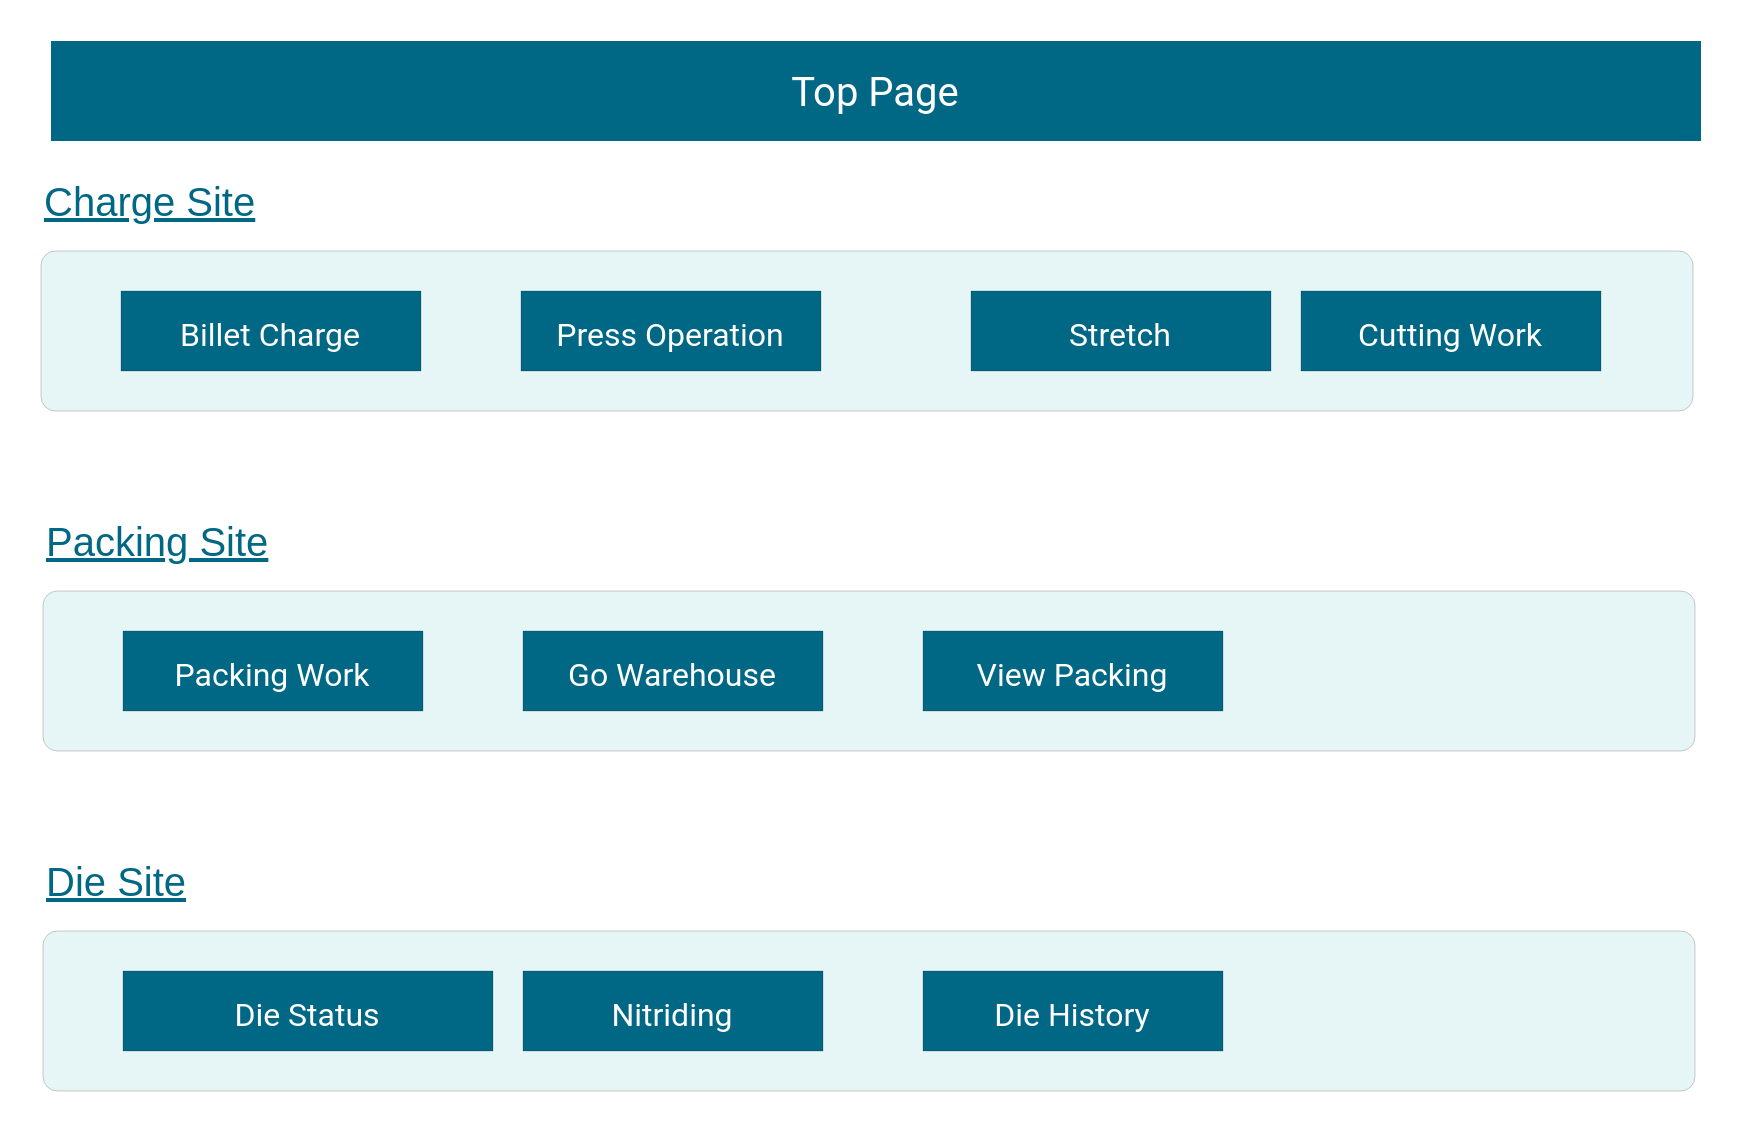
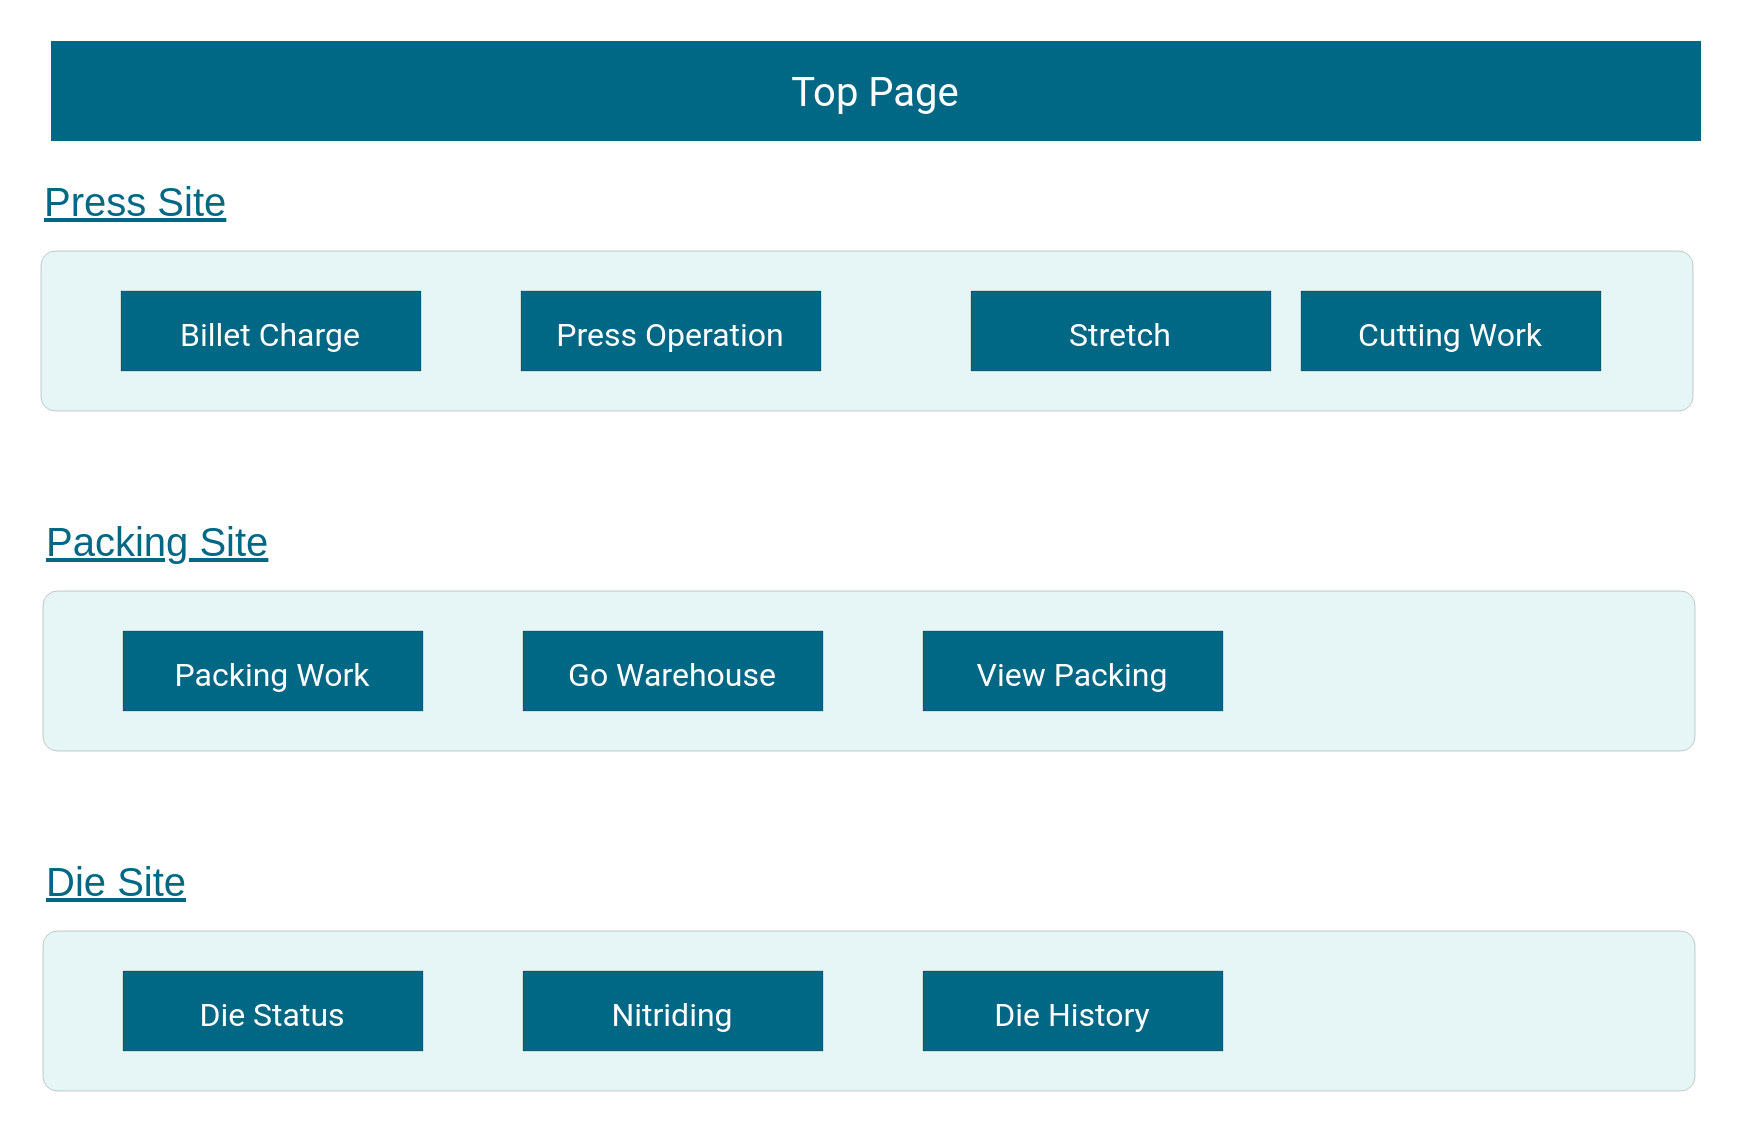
(158, 201) -> (147, 201)
(308, 1011) -> (273, 1011)
